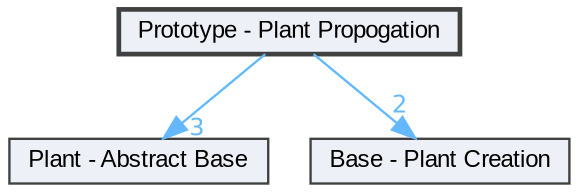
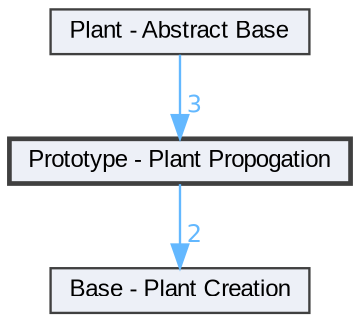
(223, 89) -> (180, 85)
